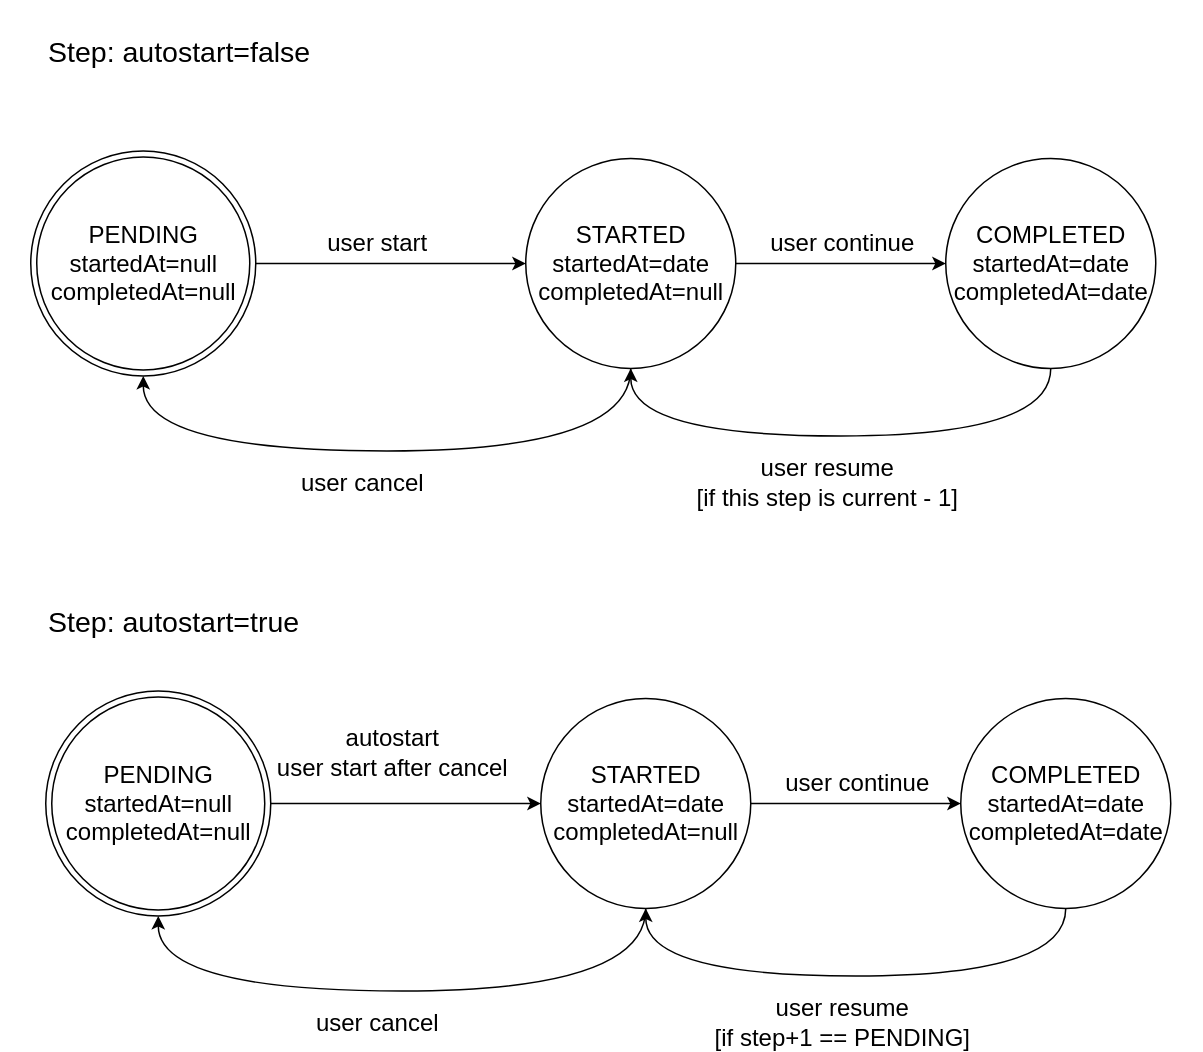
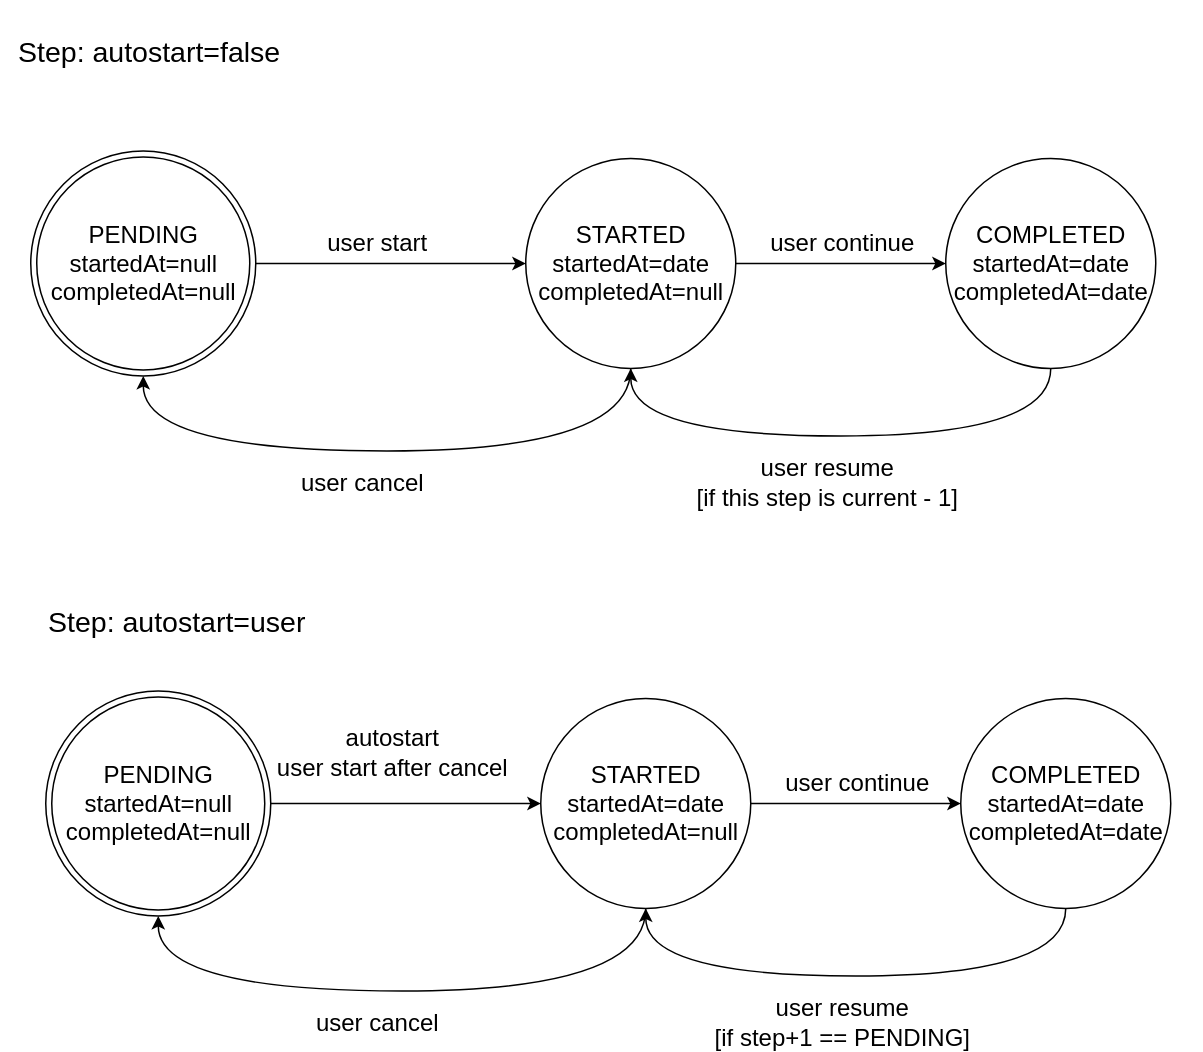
(196, 53) -> (166, 53)
(197, 623) -> (197, 623)
